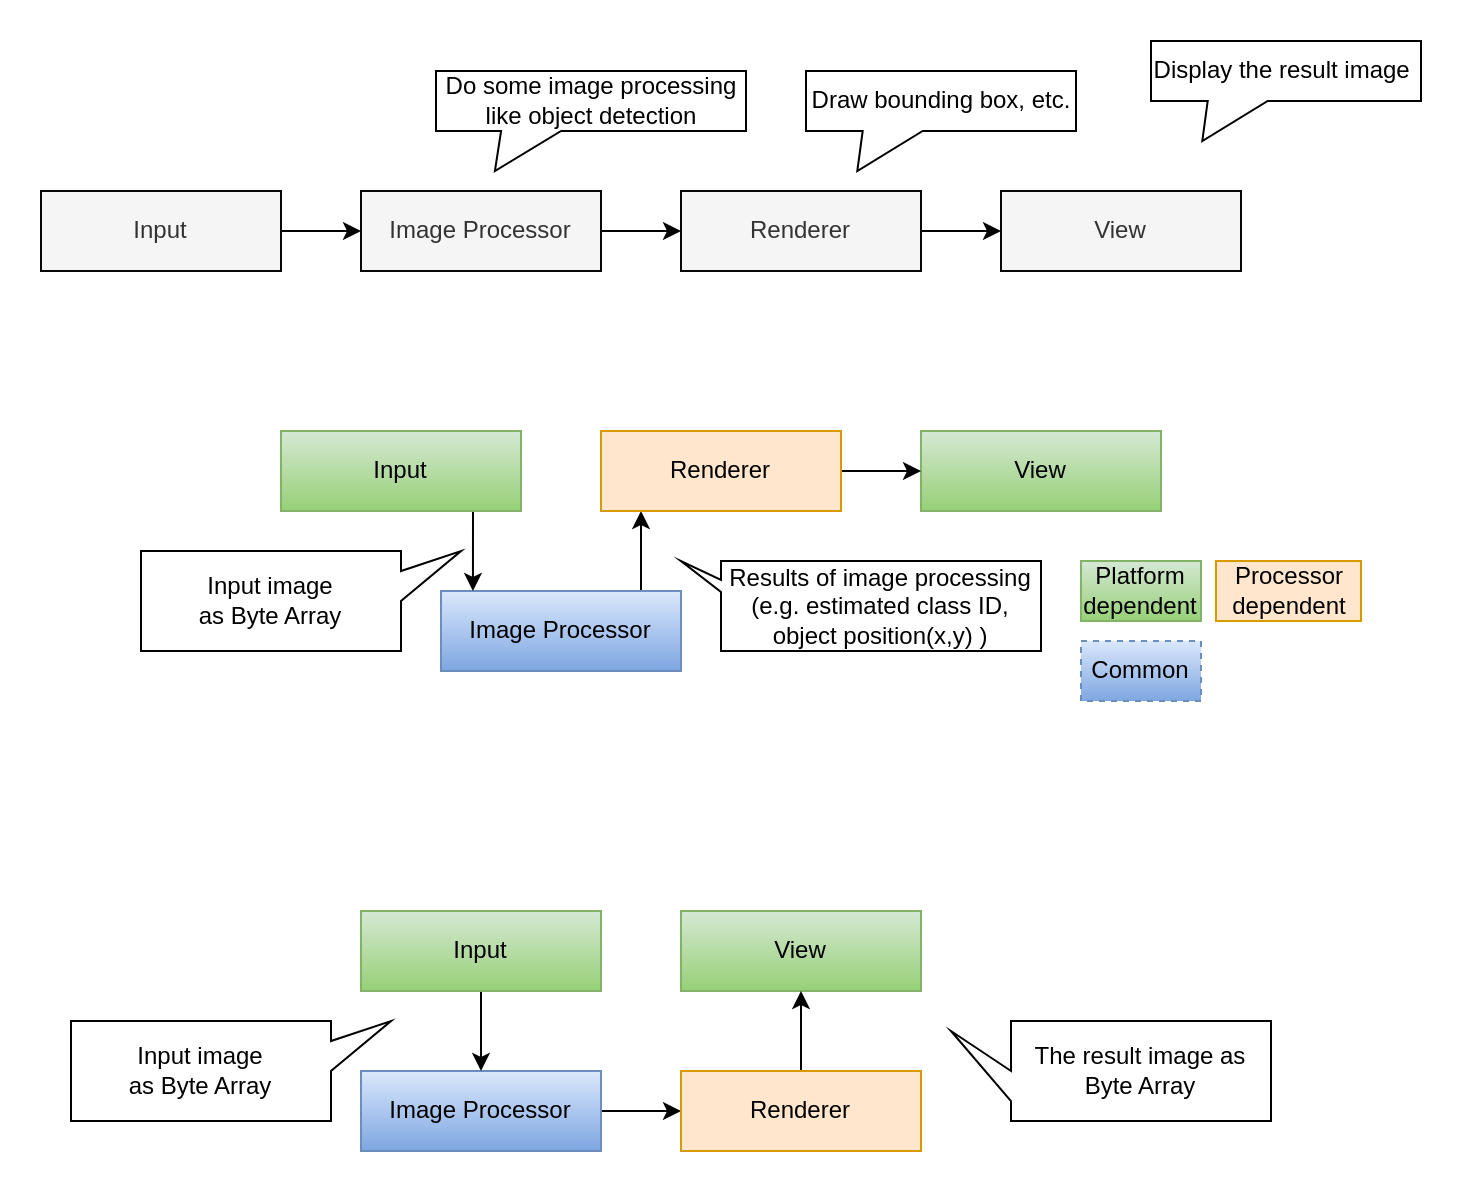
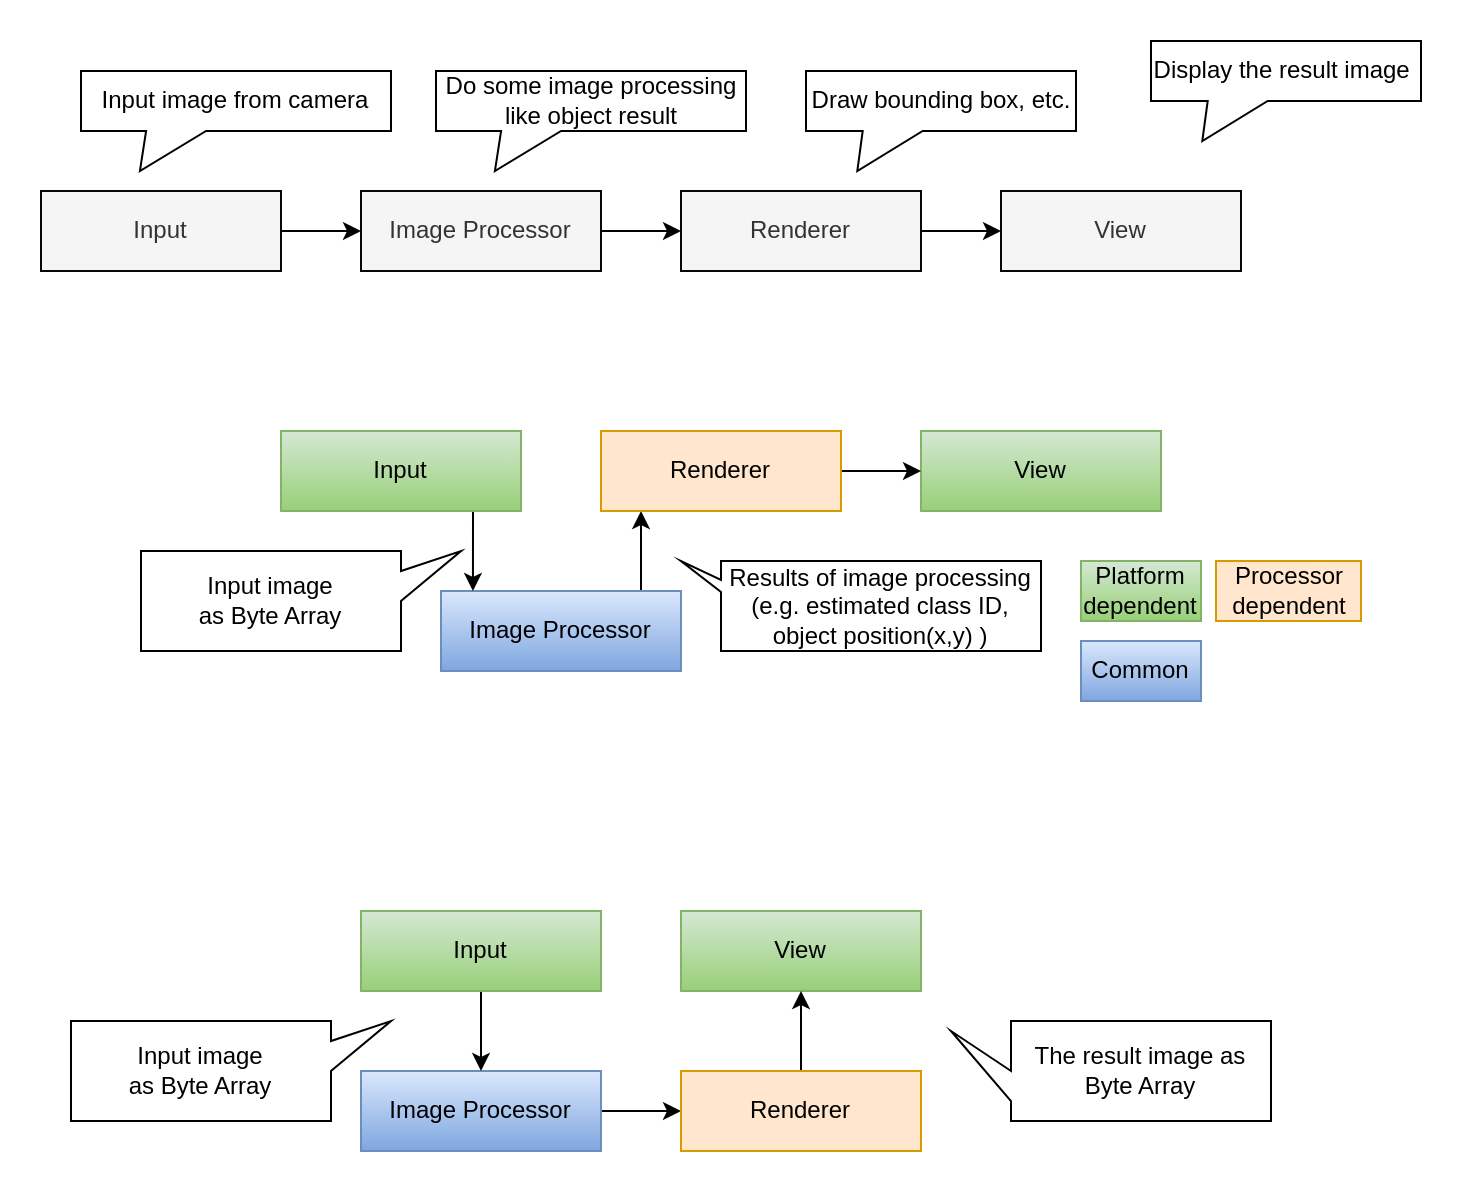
(592, 101) -> (592, 101)
none -> (236, 121)
(1141, 671) -> (1141, 671)
